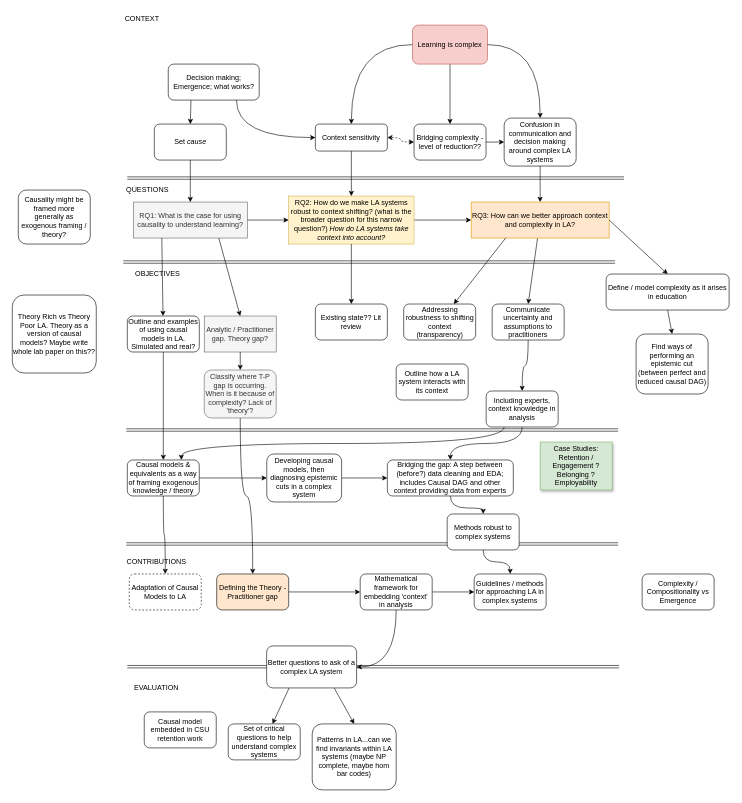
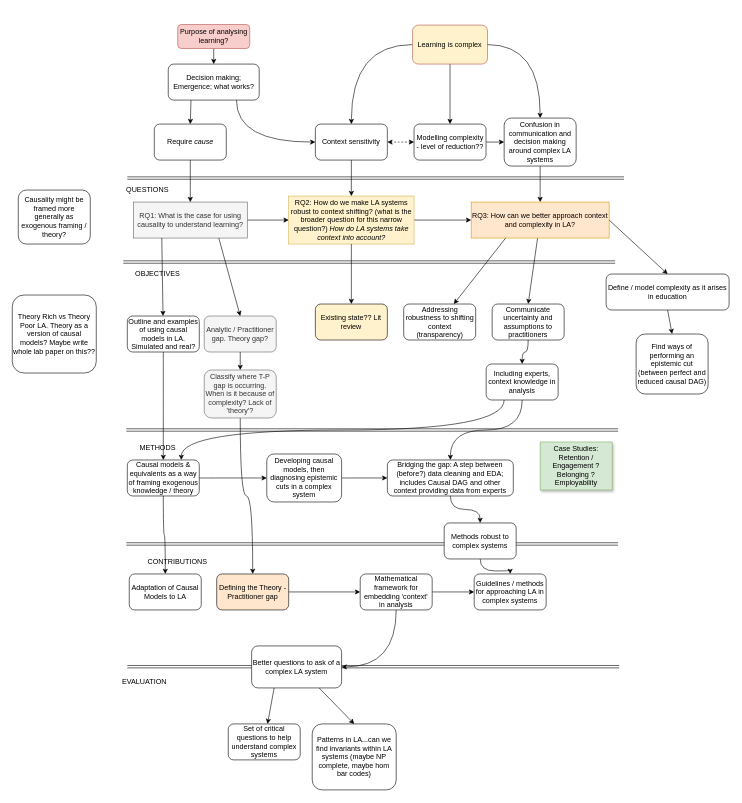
(142, 18) -> none
none -> (214, 36)
(450, 44) -> (450, 44)
none -> (214, 50)
(351, 137) -> (351, 142)
(191, 142) -> (191, 142)
(450, 142) -> (450, 142)
(351, 322) -> (351, 322)
(240, 334) -> (240, 334)
(432, 382) -> none
(522, 409) -> (522, 382)
none -> (157, 448)
(483, 532) -> (480, 541)
(156, 562) -> (177, 562)
(165, 592) -> (165, 592)
(678, 592) -> none
(312, 667) -> (297, 667)
(156, 688) -> (144, 682)
(180, 730) -> none
